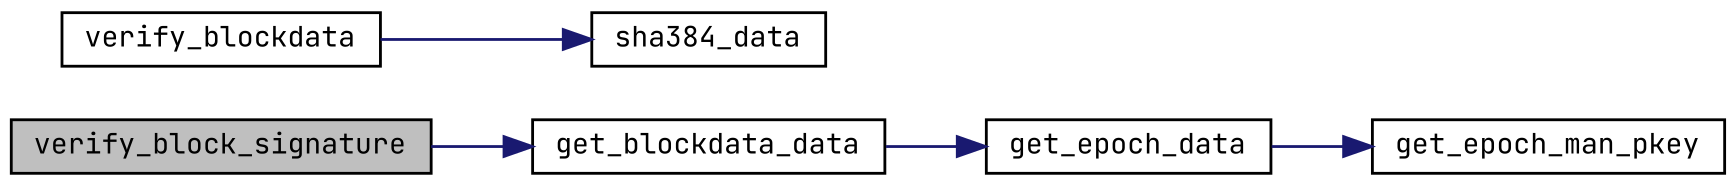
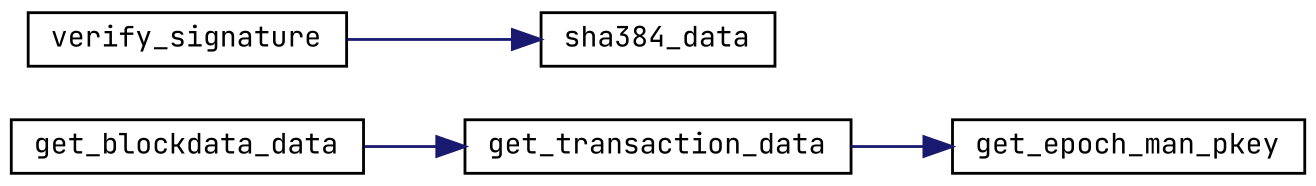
(221, 39) -> (187, 39)
(221, 147) -> none
(1129, 147) -> (658, 147)
